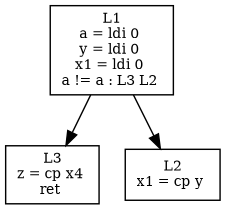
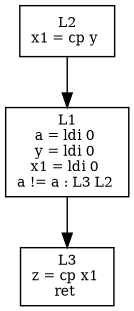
(144, 115) -> (67, 75)
(52, 175) -> (67, 277)
